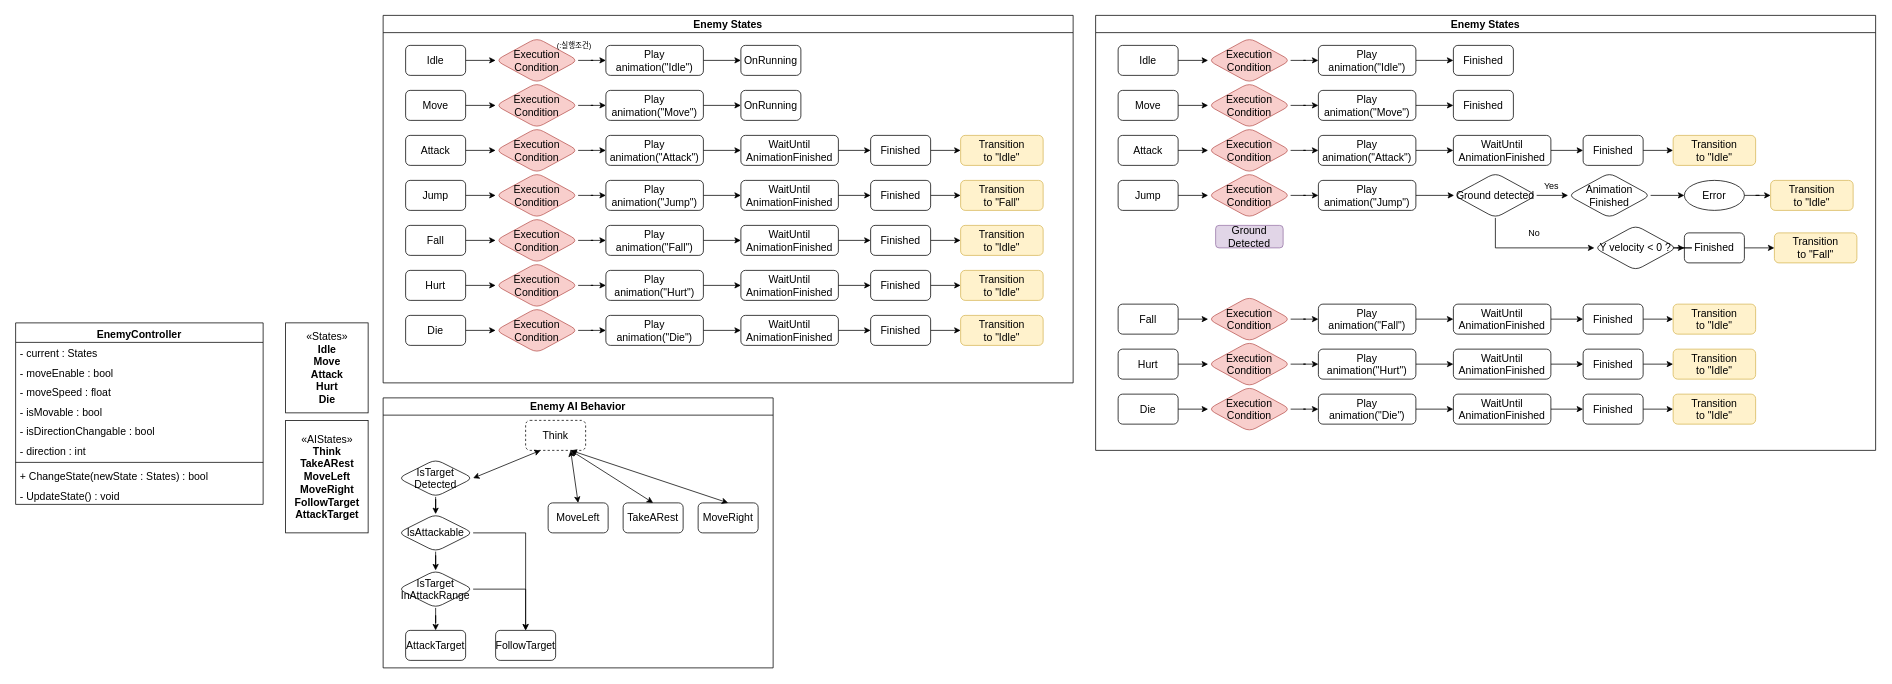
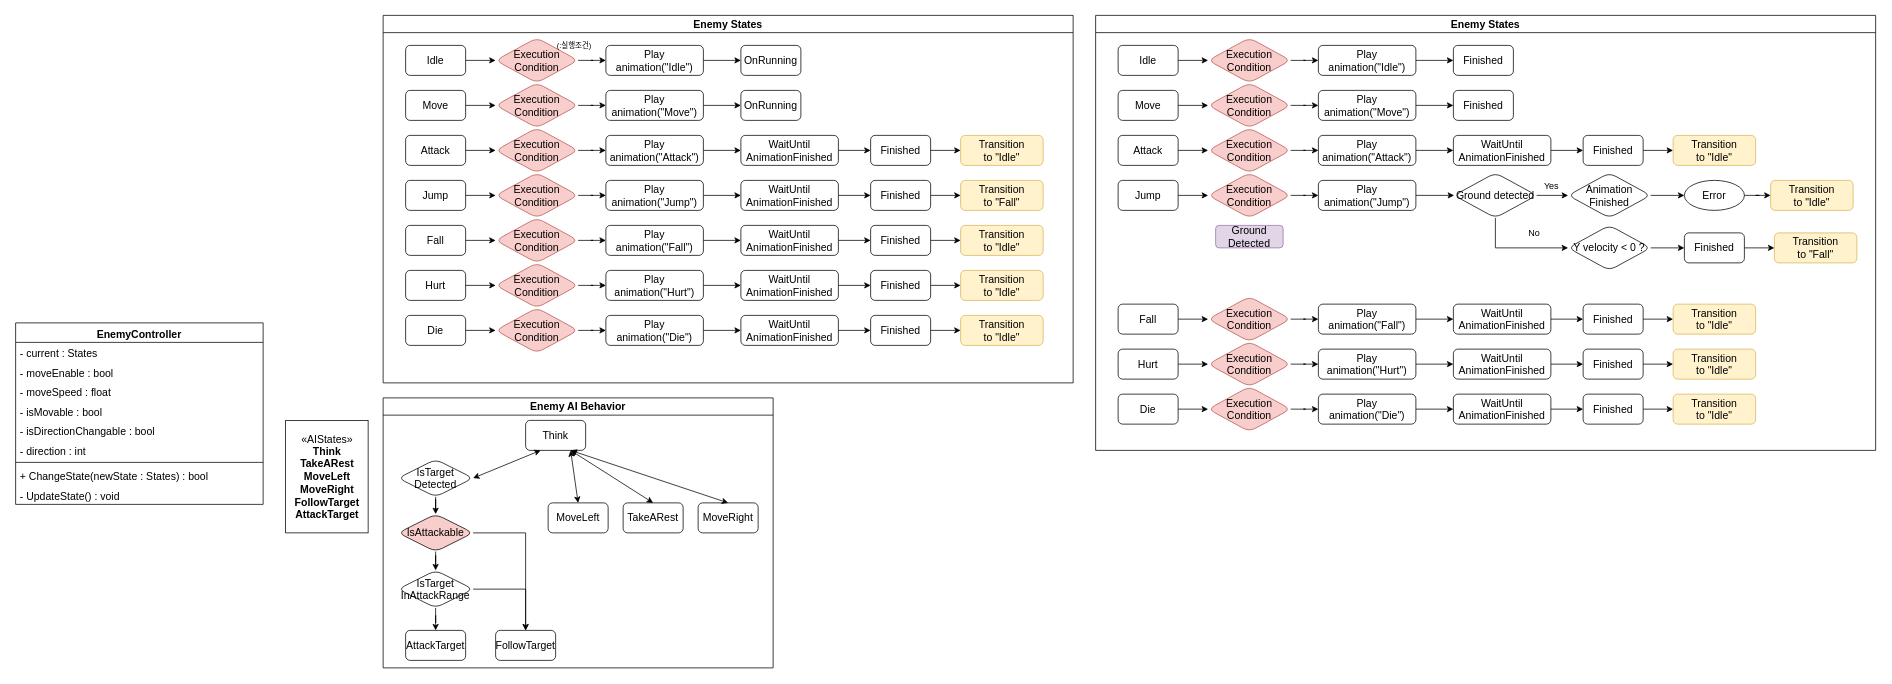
(1635, 248) -> (1609, 248)
(327, 368) -> none
(555, 435) -> (555, 435)
(435, 533) -> (435, 533)
